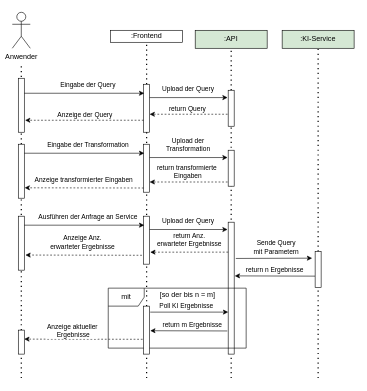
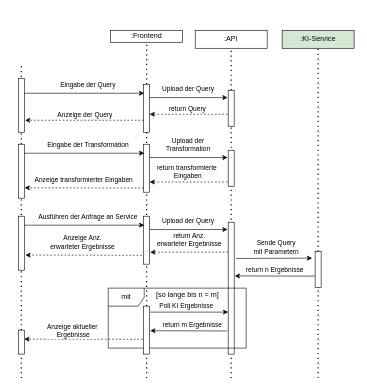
(21, 30) -> none
(231, 39) -> (231, 39)
(188, 295) -> (188, 295)
